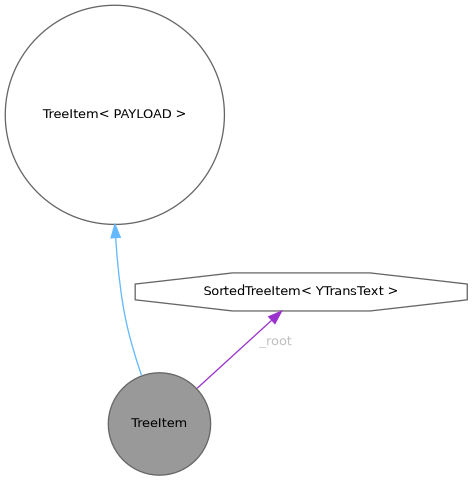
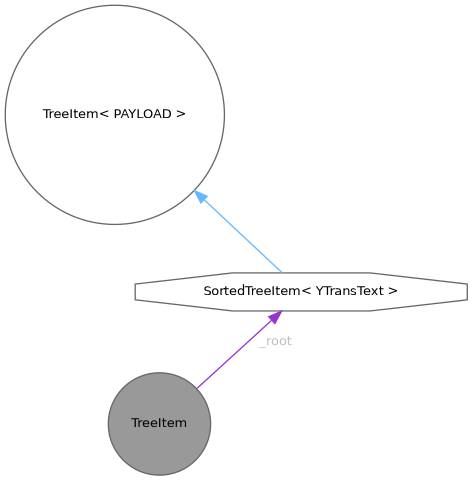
(123, 308) -> (243, 236)
